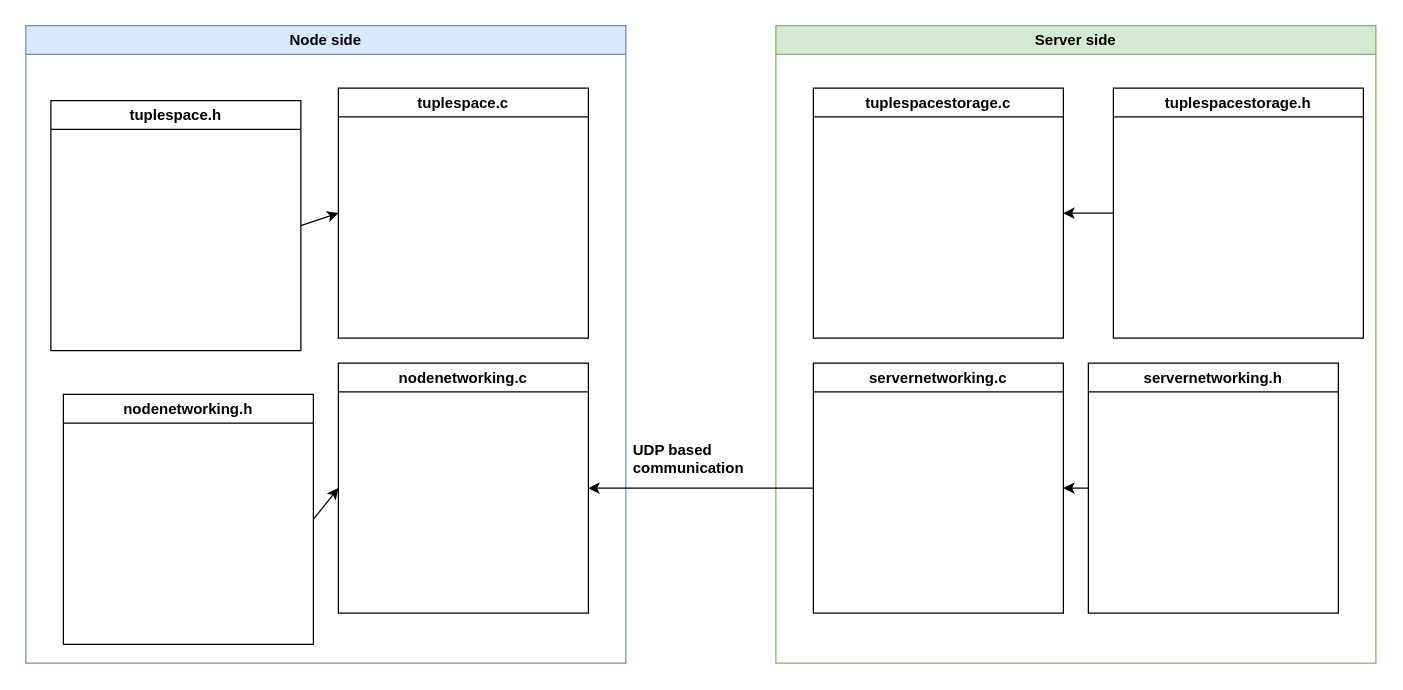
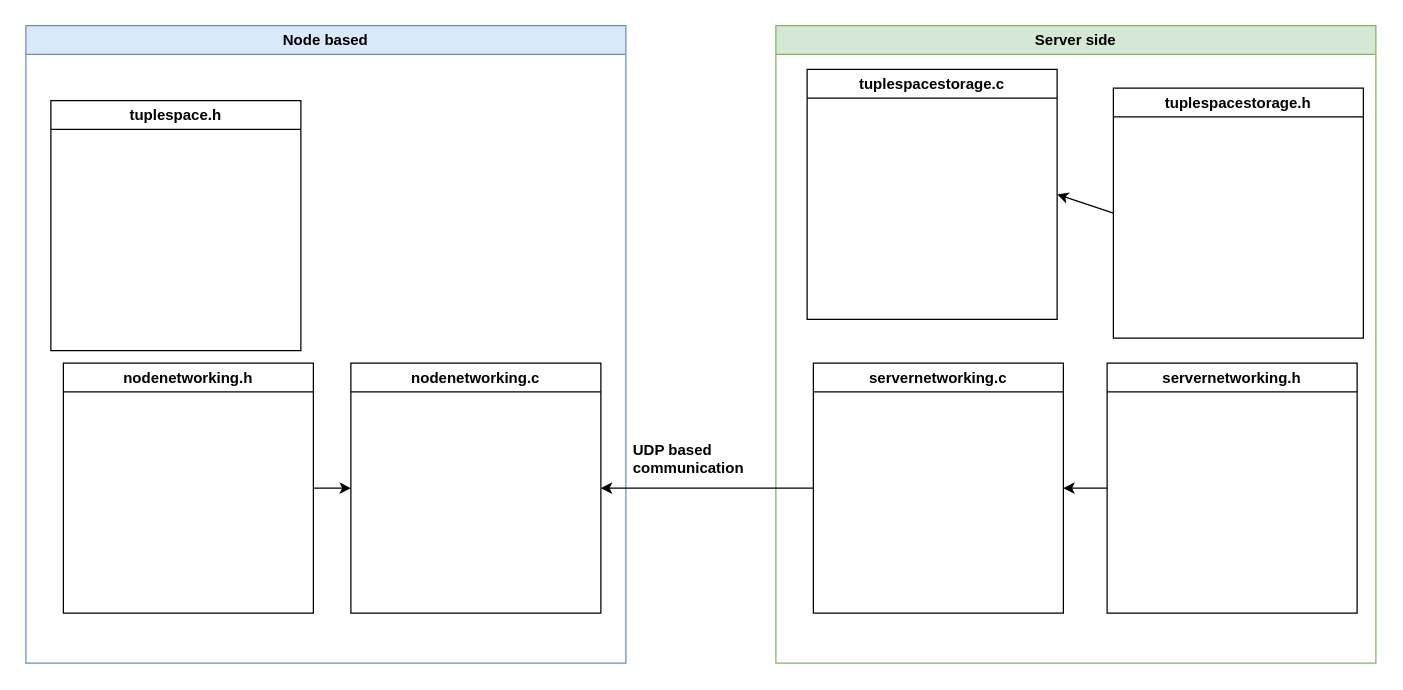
(326, 41) -> (326, 41)
(463, 213) -> none
(938, 213) -> (932, 194)
(316, 220) -> none
(463, 488) -> (476, 488)
(1213, 488) -> (1232, 488)
(188, 519) -> (188, 488)
